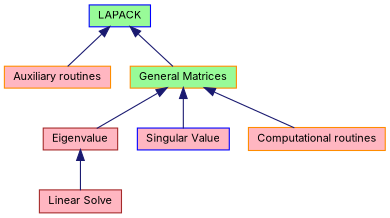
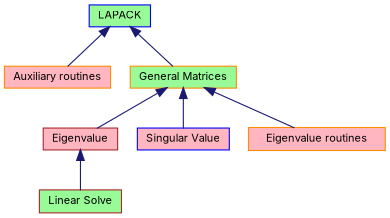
(317, 139) -> (317, 139)
(80, 201) -> (80, 201)
